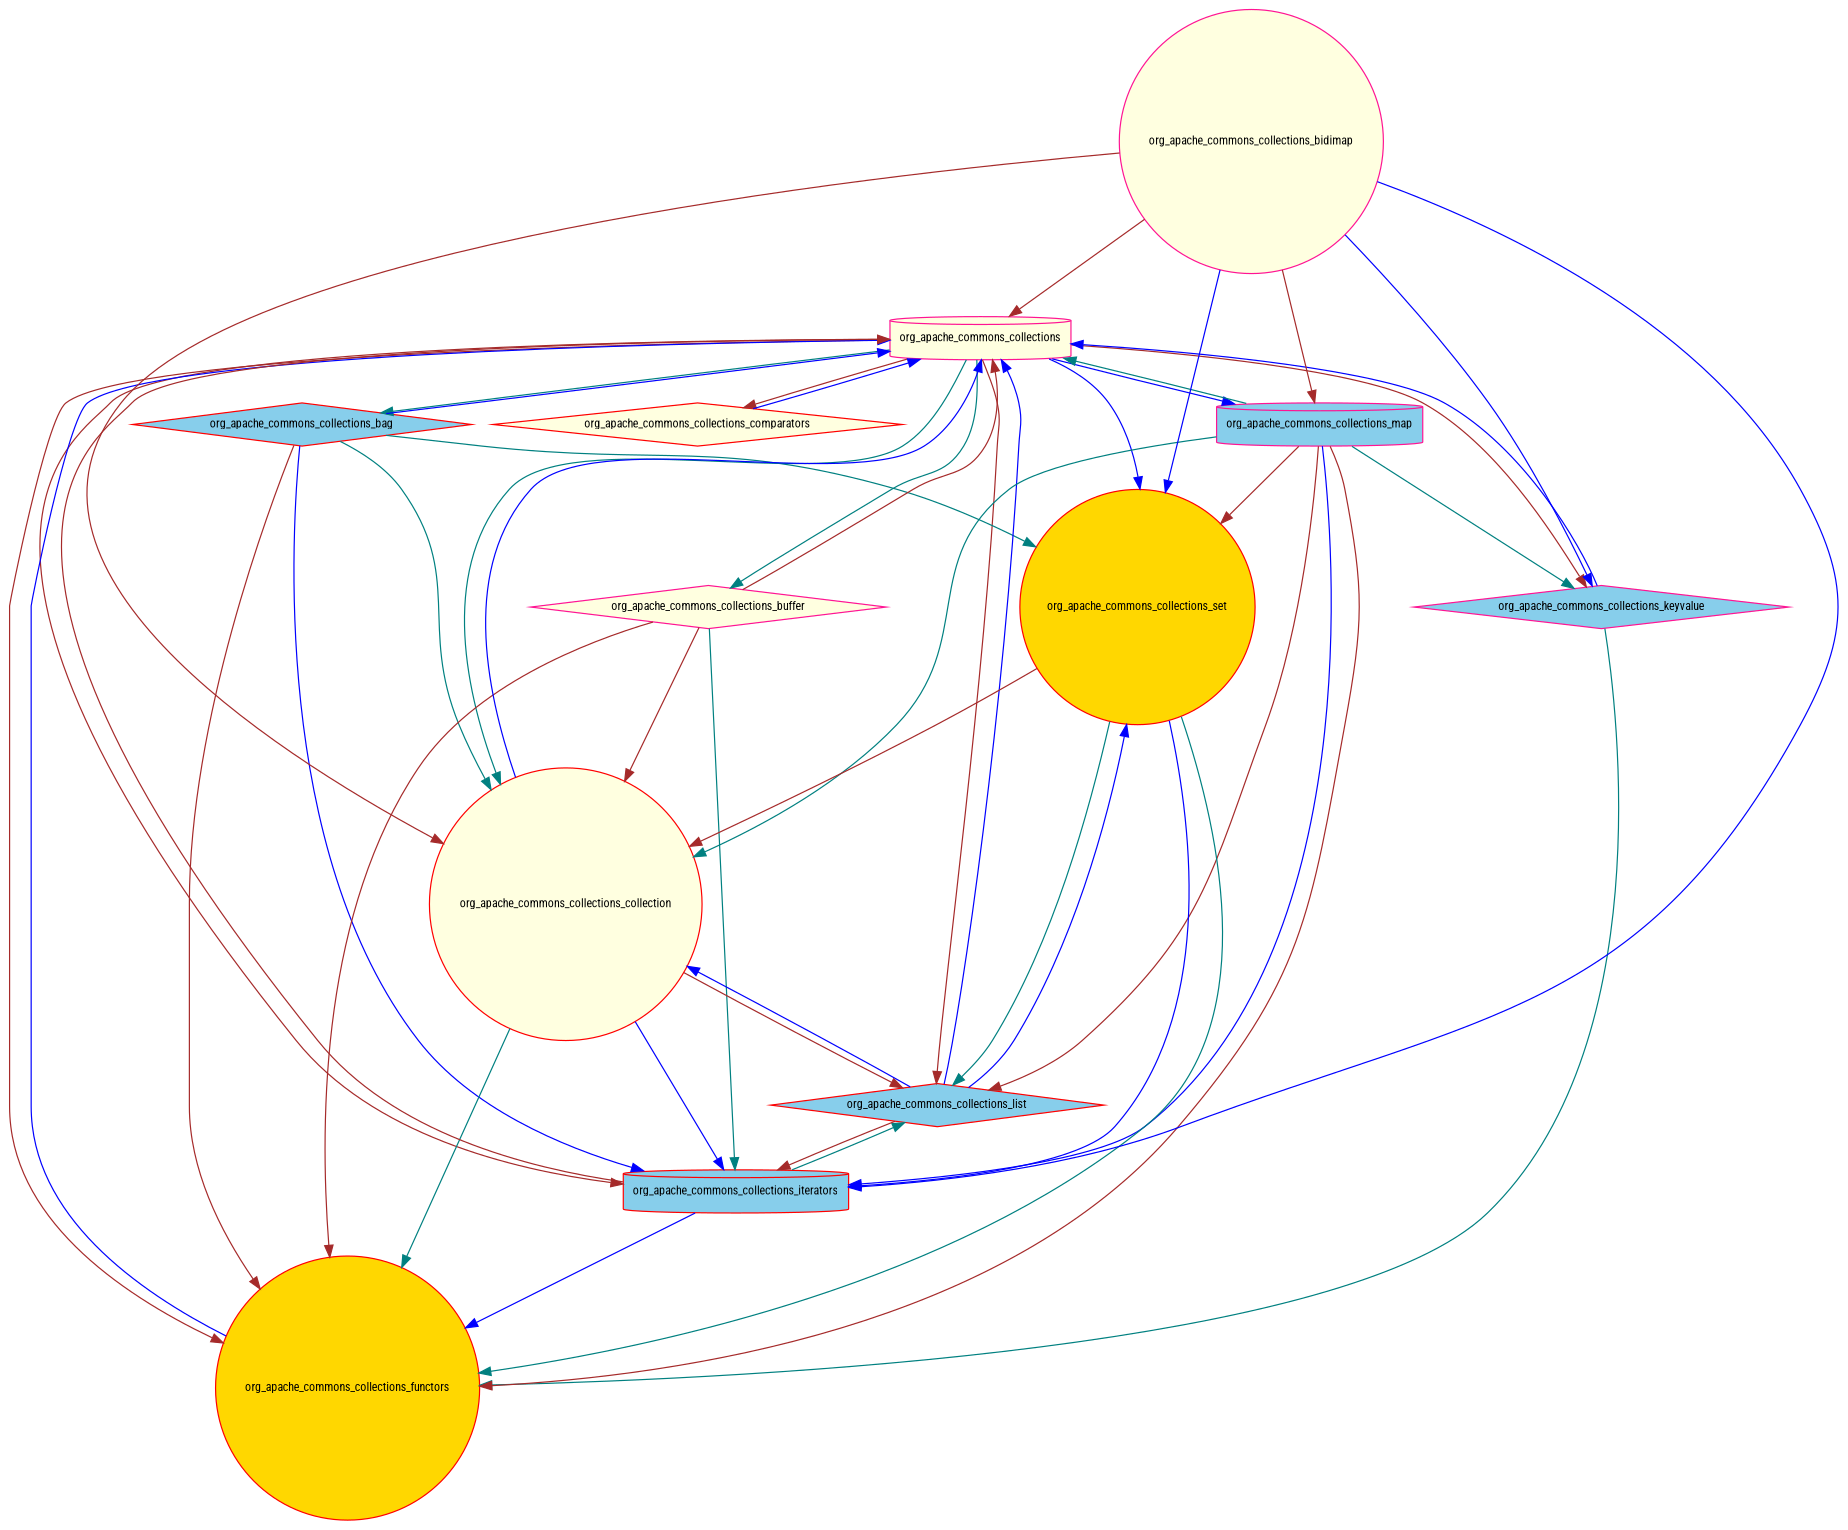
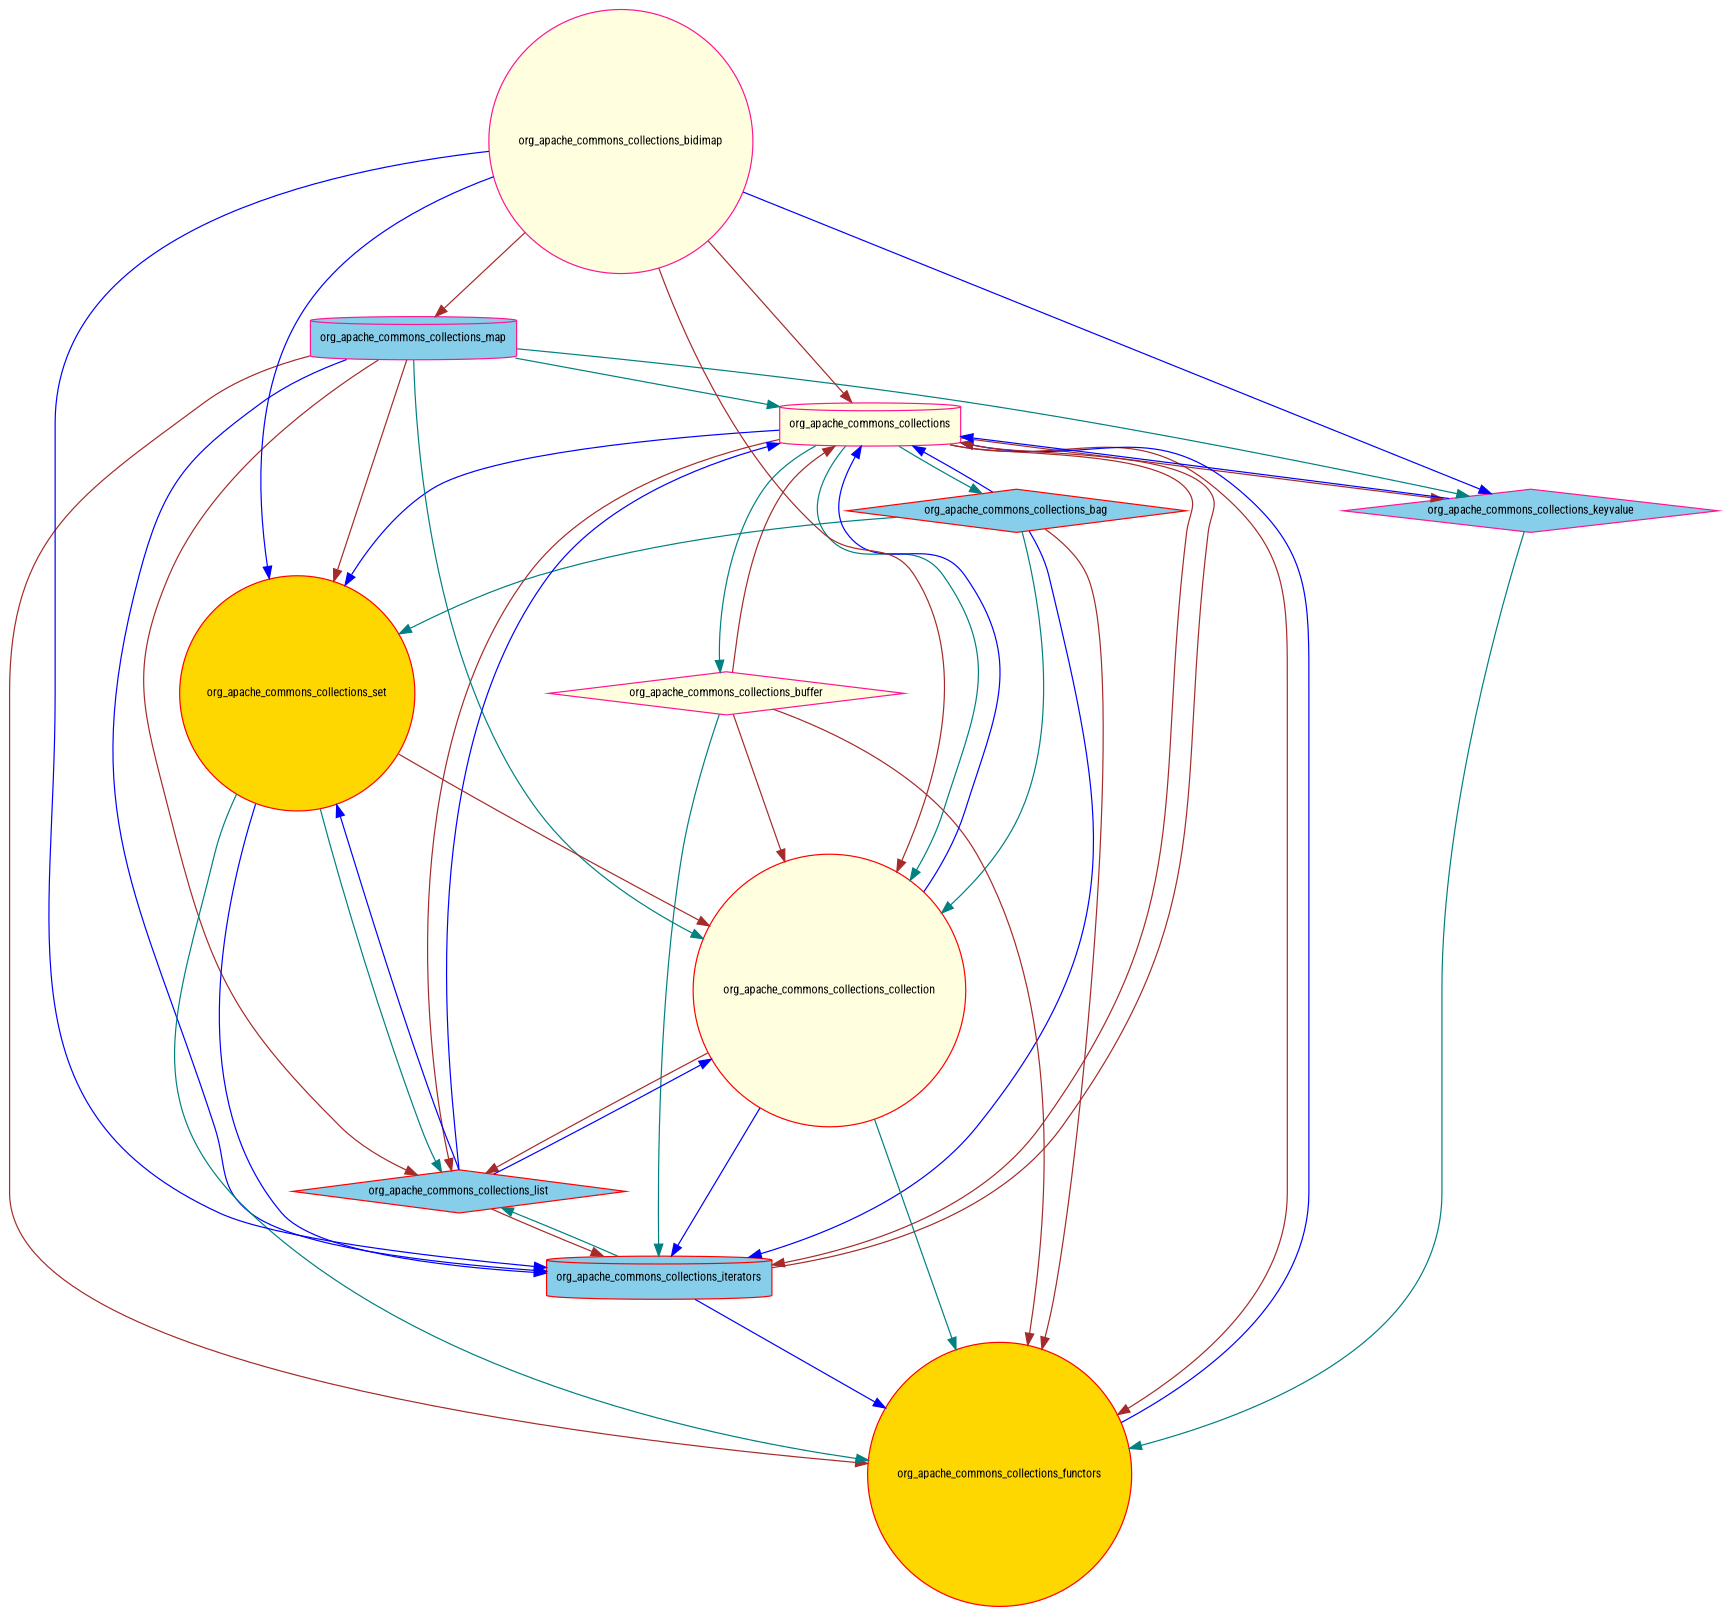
(1137, 380) -> none
(698, 425) -> none
